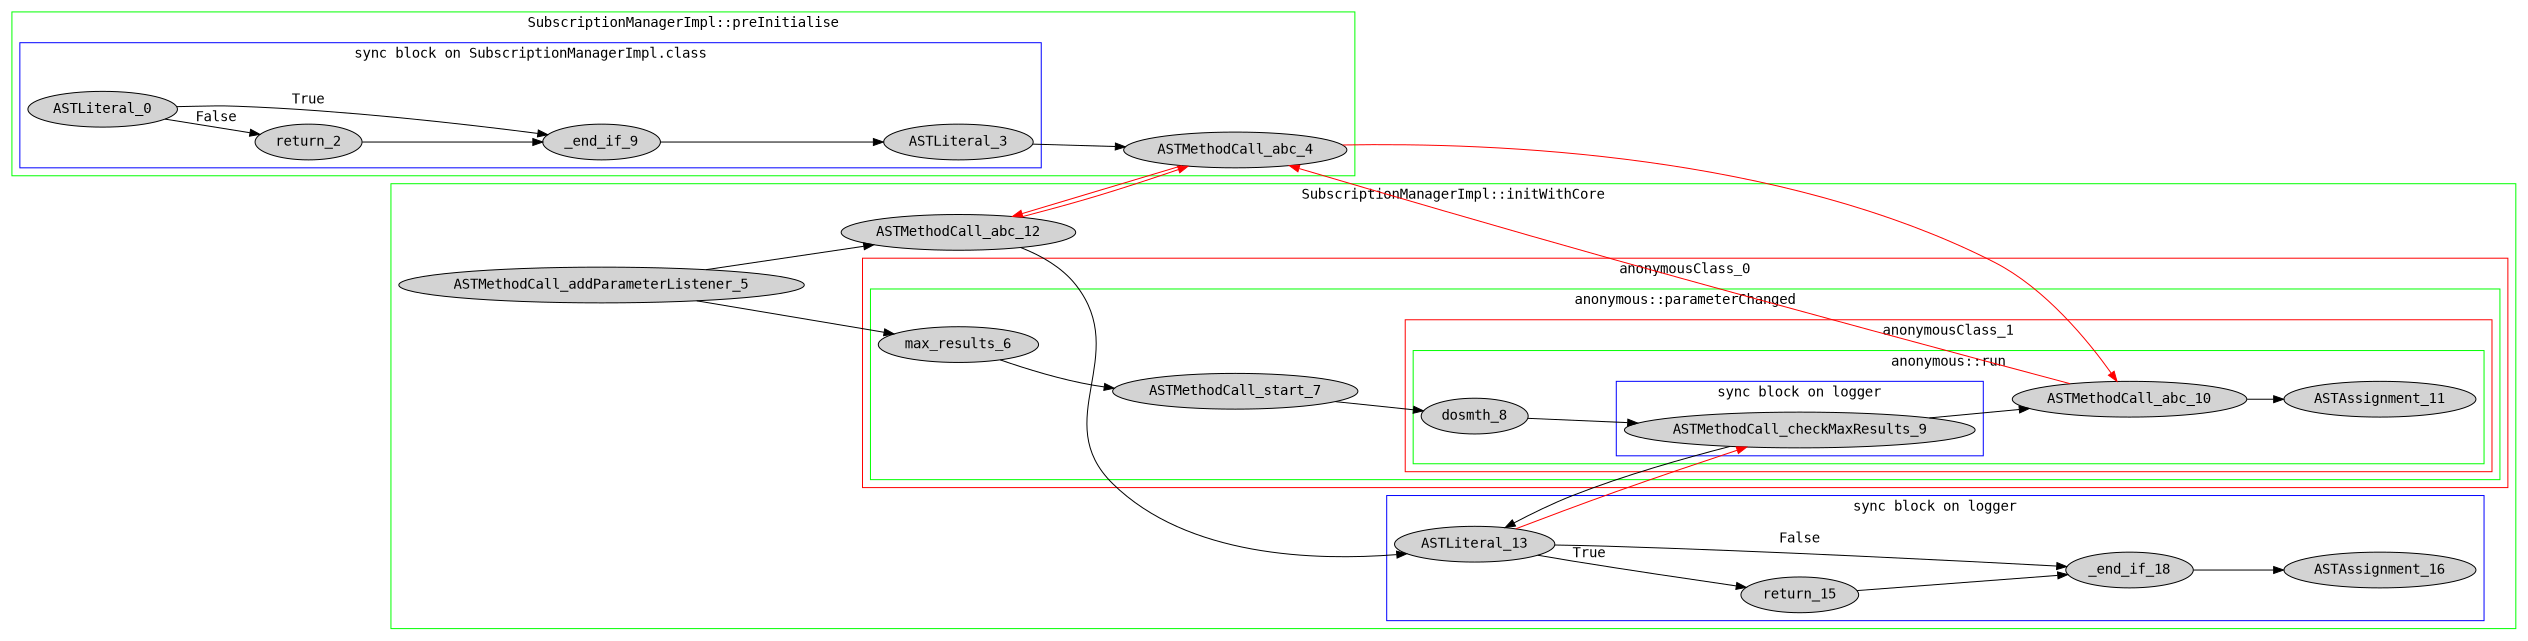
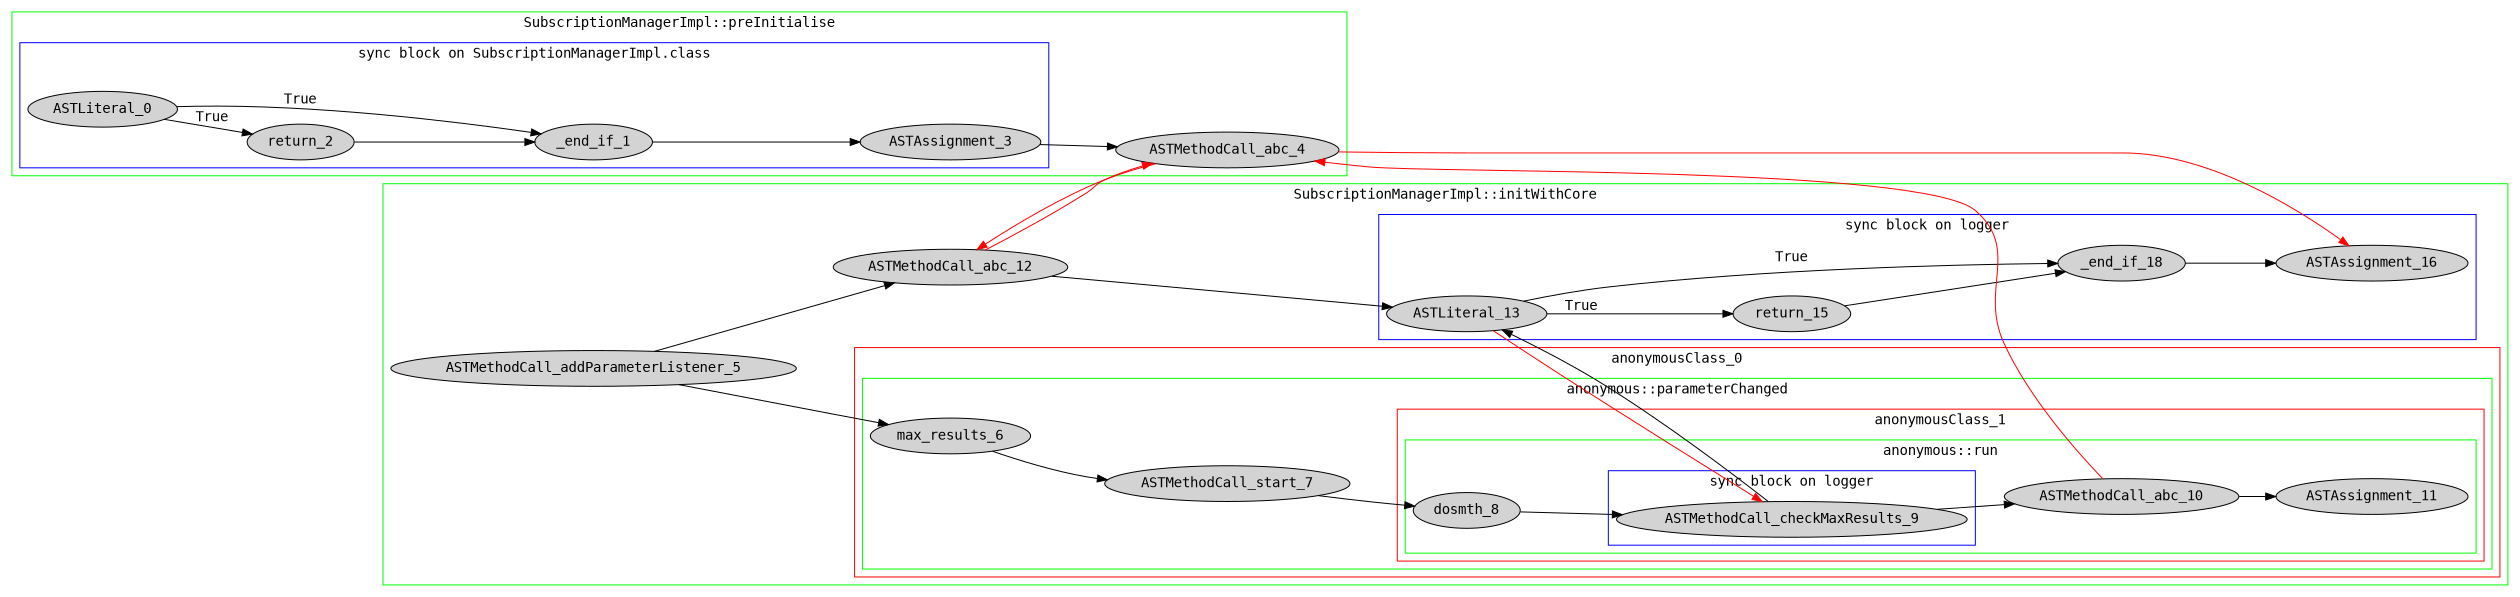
(216, 118) -> (212, 118)
(602, 142) -> (594, 142)
(958, 142) -> (950, 142)
(1735, 177) -> (1850, 153)
(1800, 539) -> (1792, 258)
